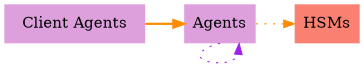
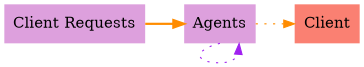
(75, 24) -> (75, 24)
(327, 24) -> (327, 24)
